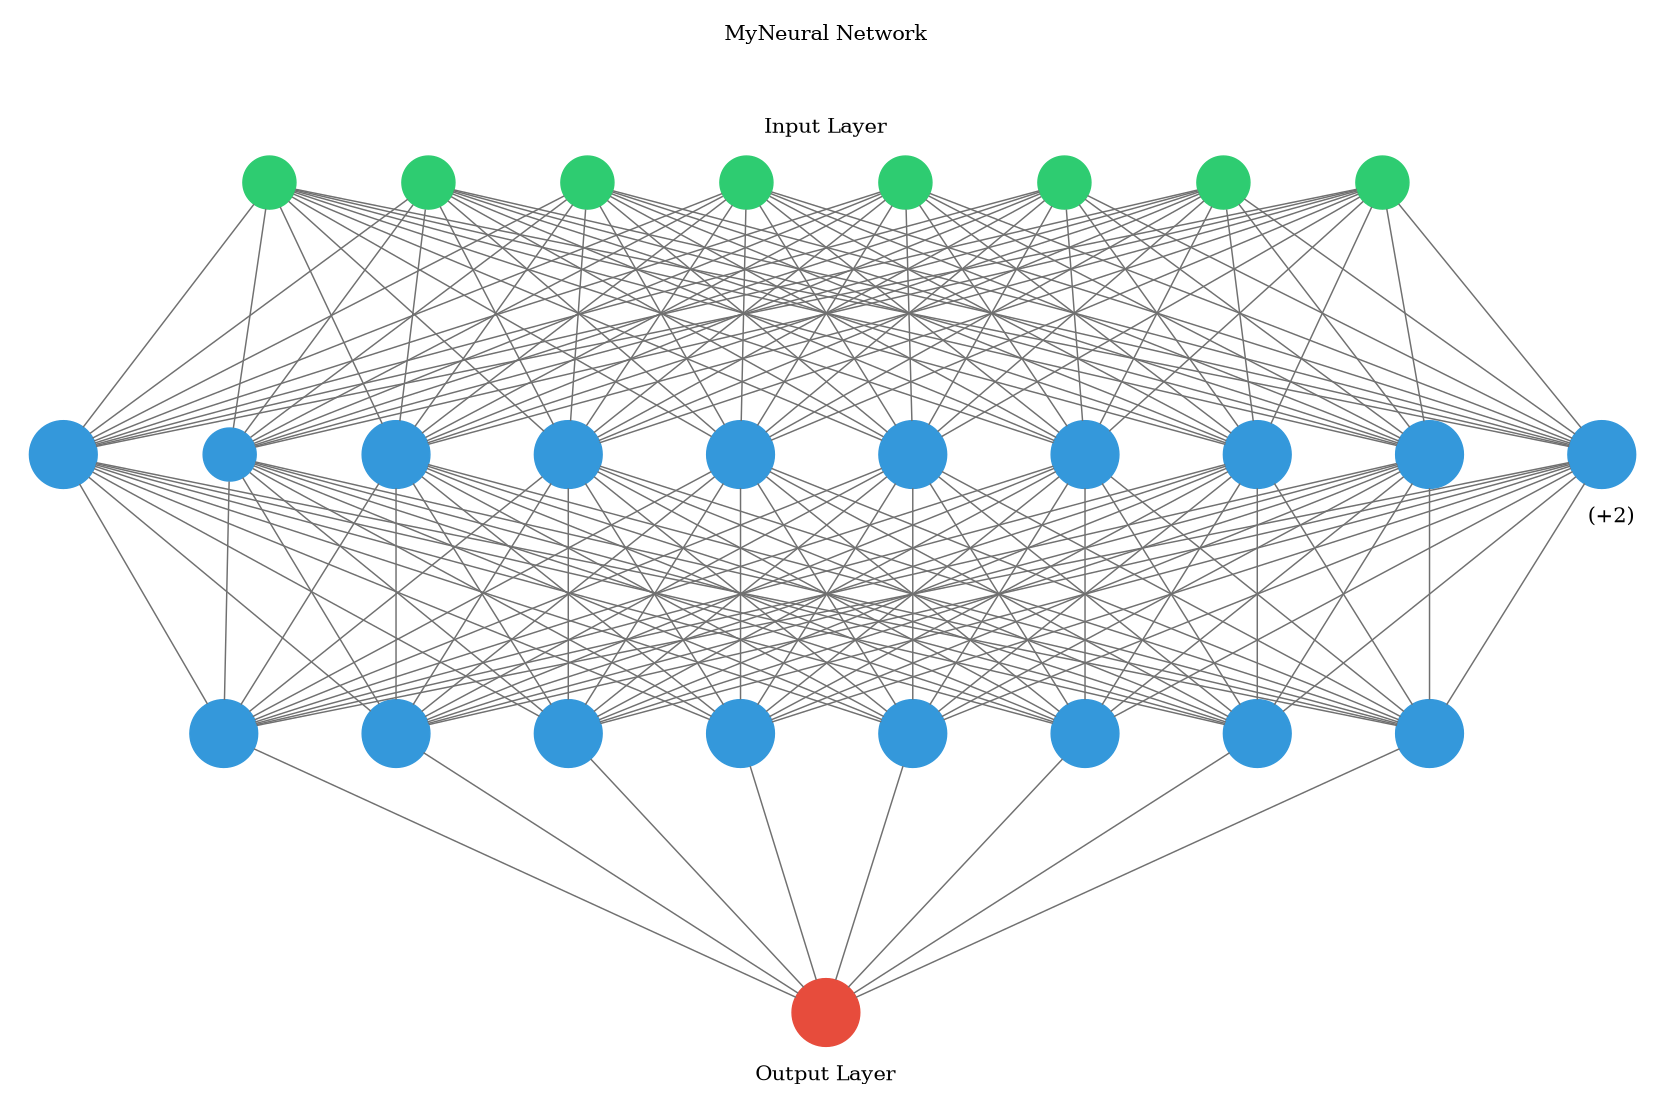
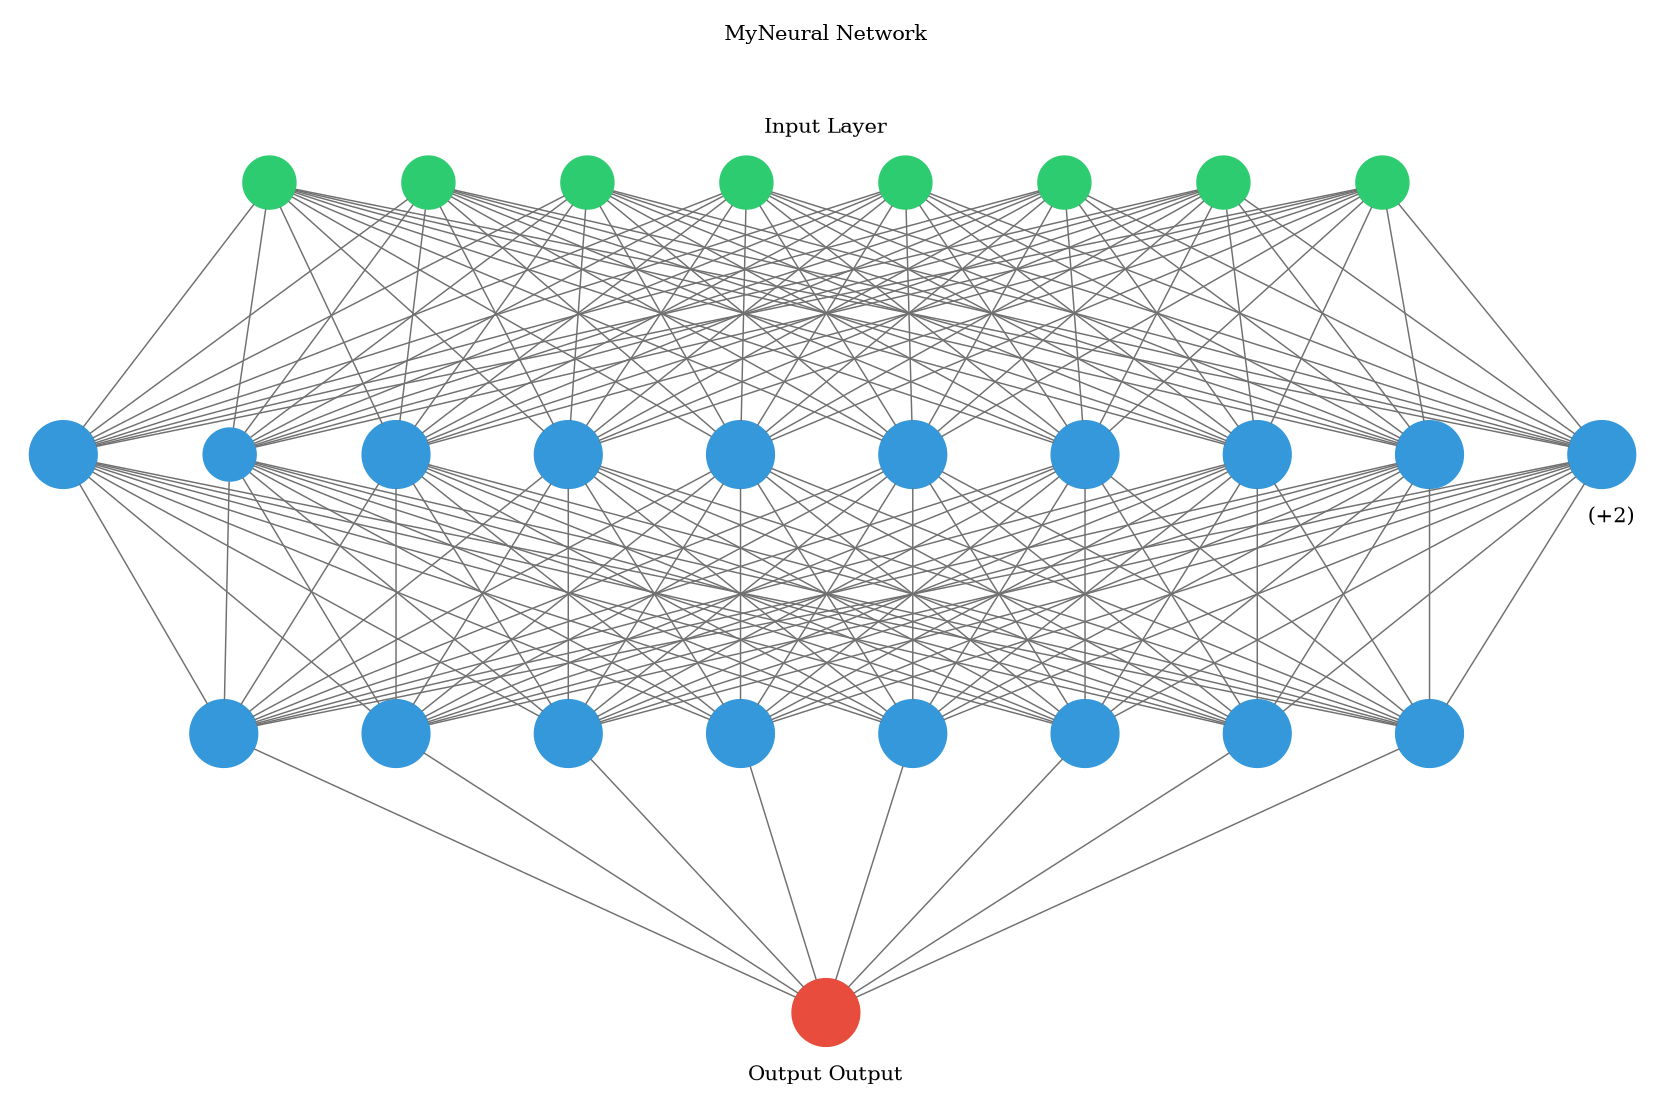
(826, 1075) -> (826, 1075)
